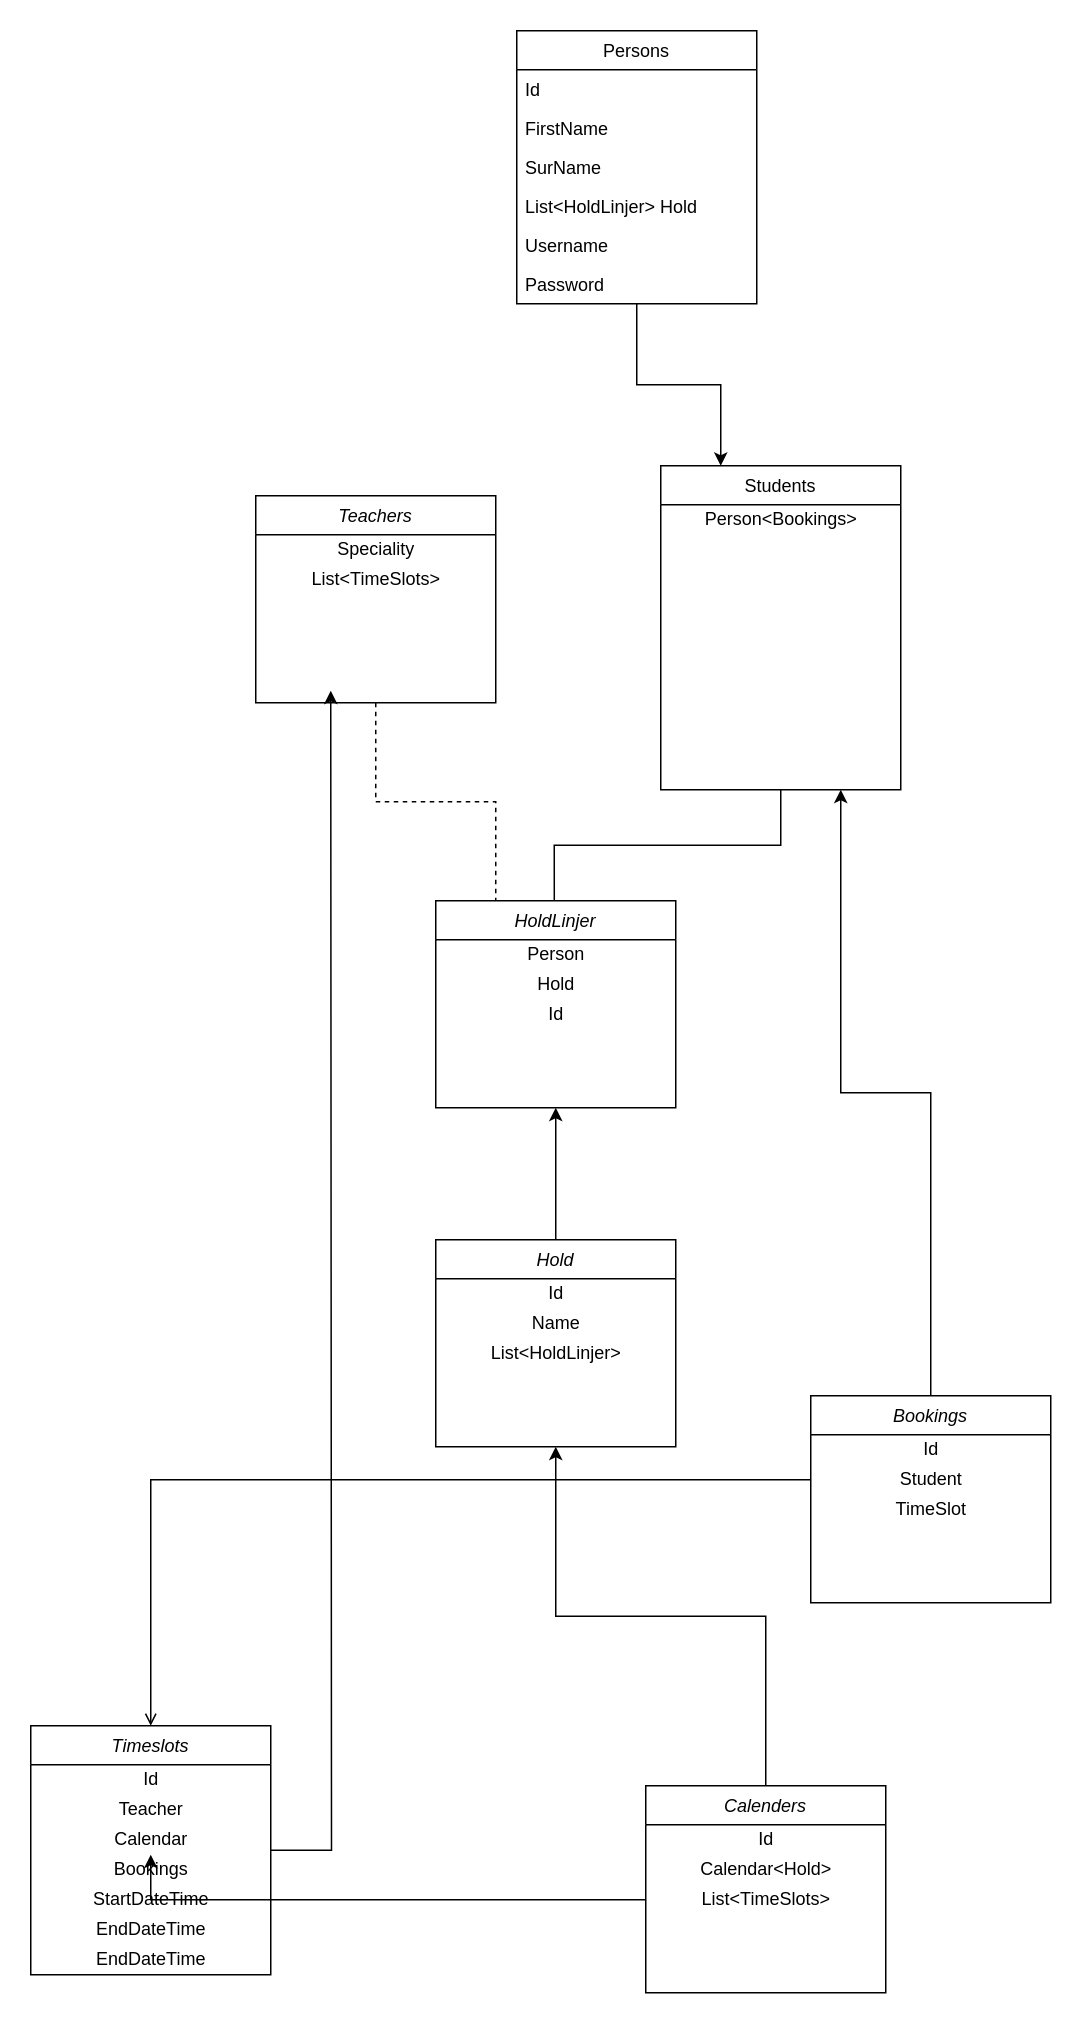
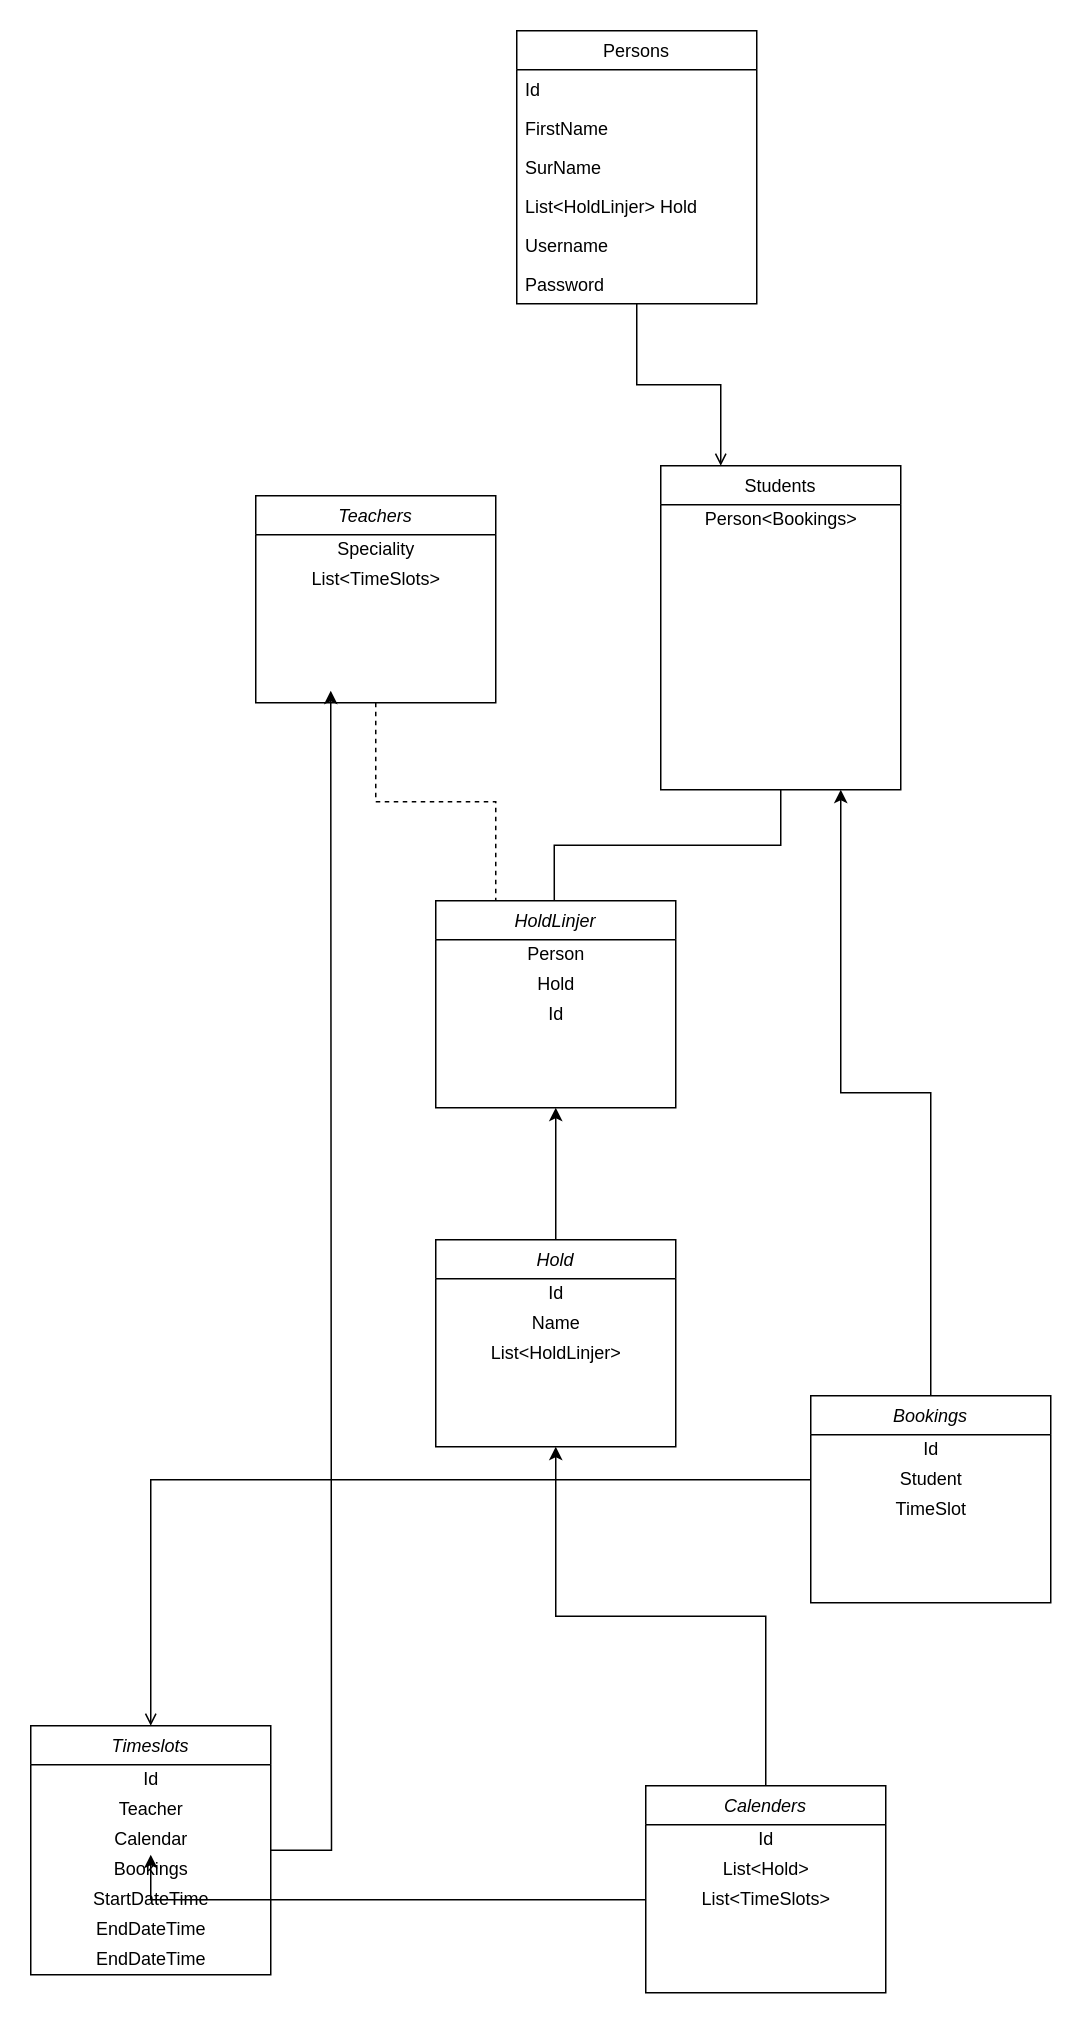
(721, 454) -> (721, 456)
(767, 1870) -> (767, 1870)
